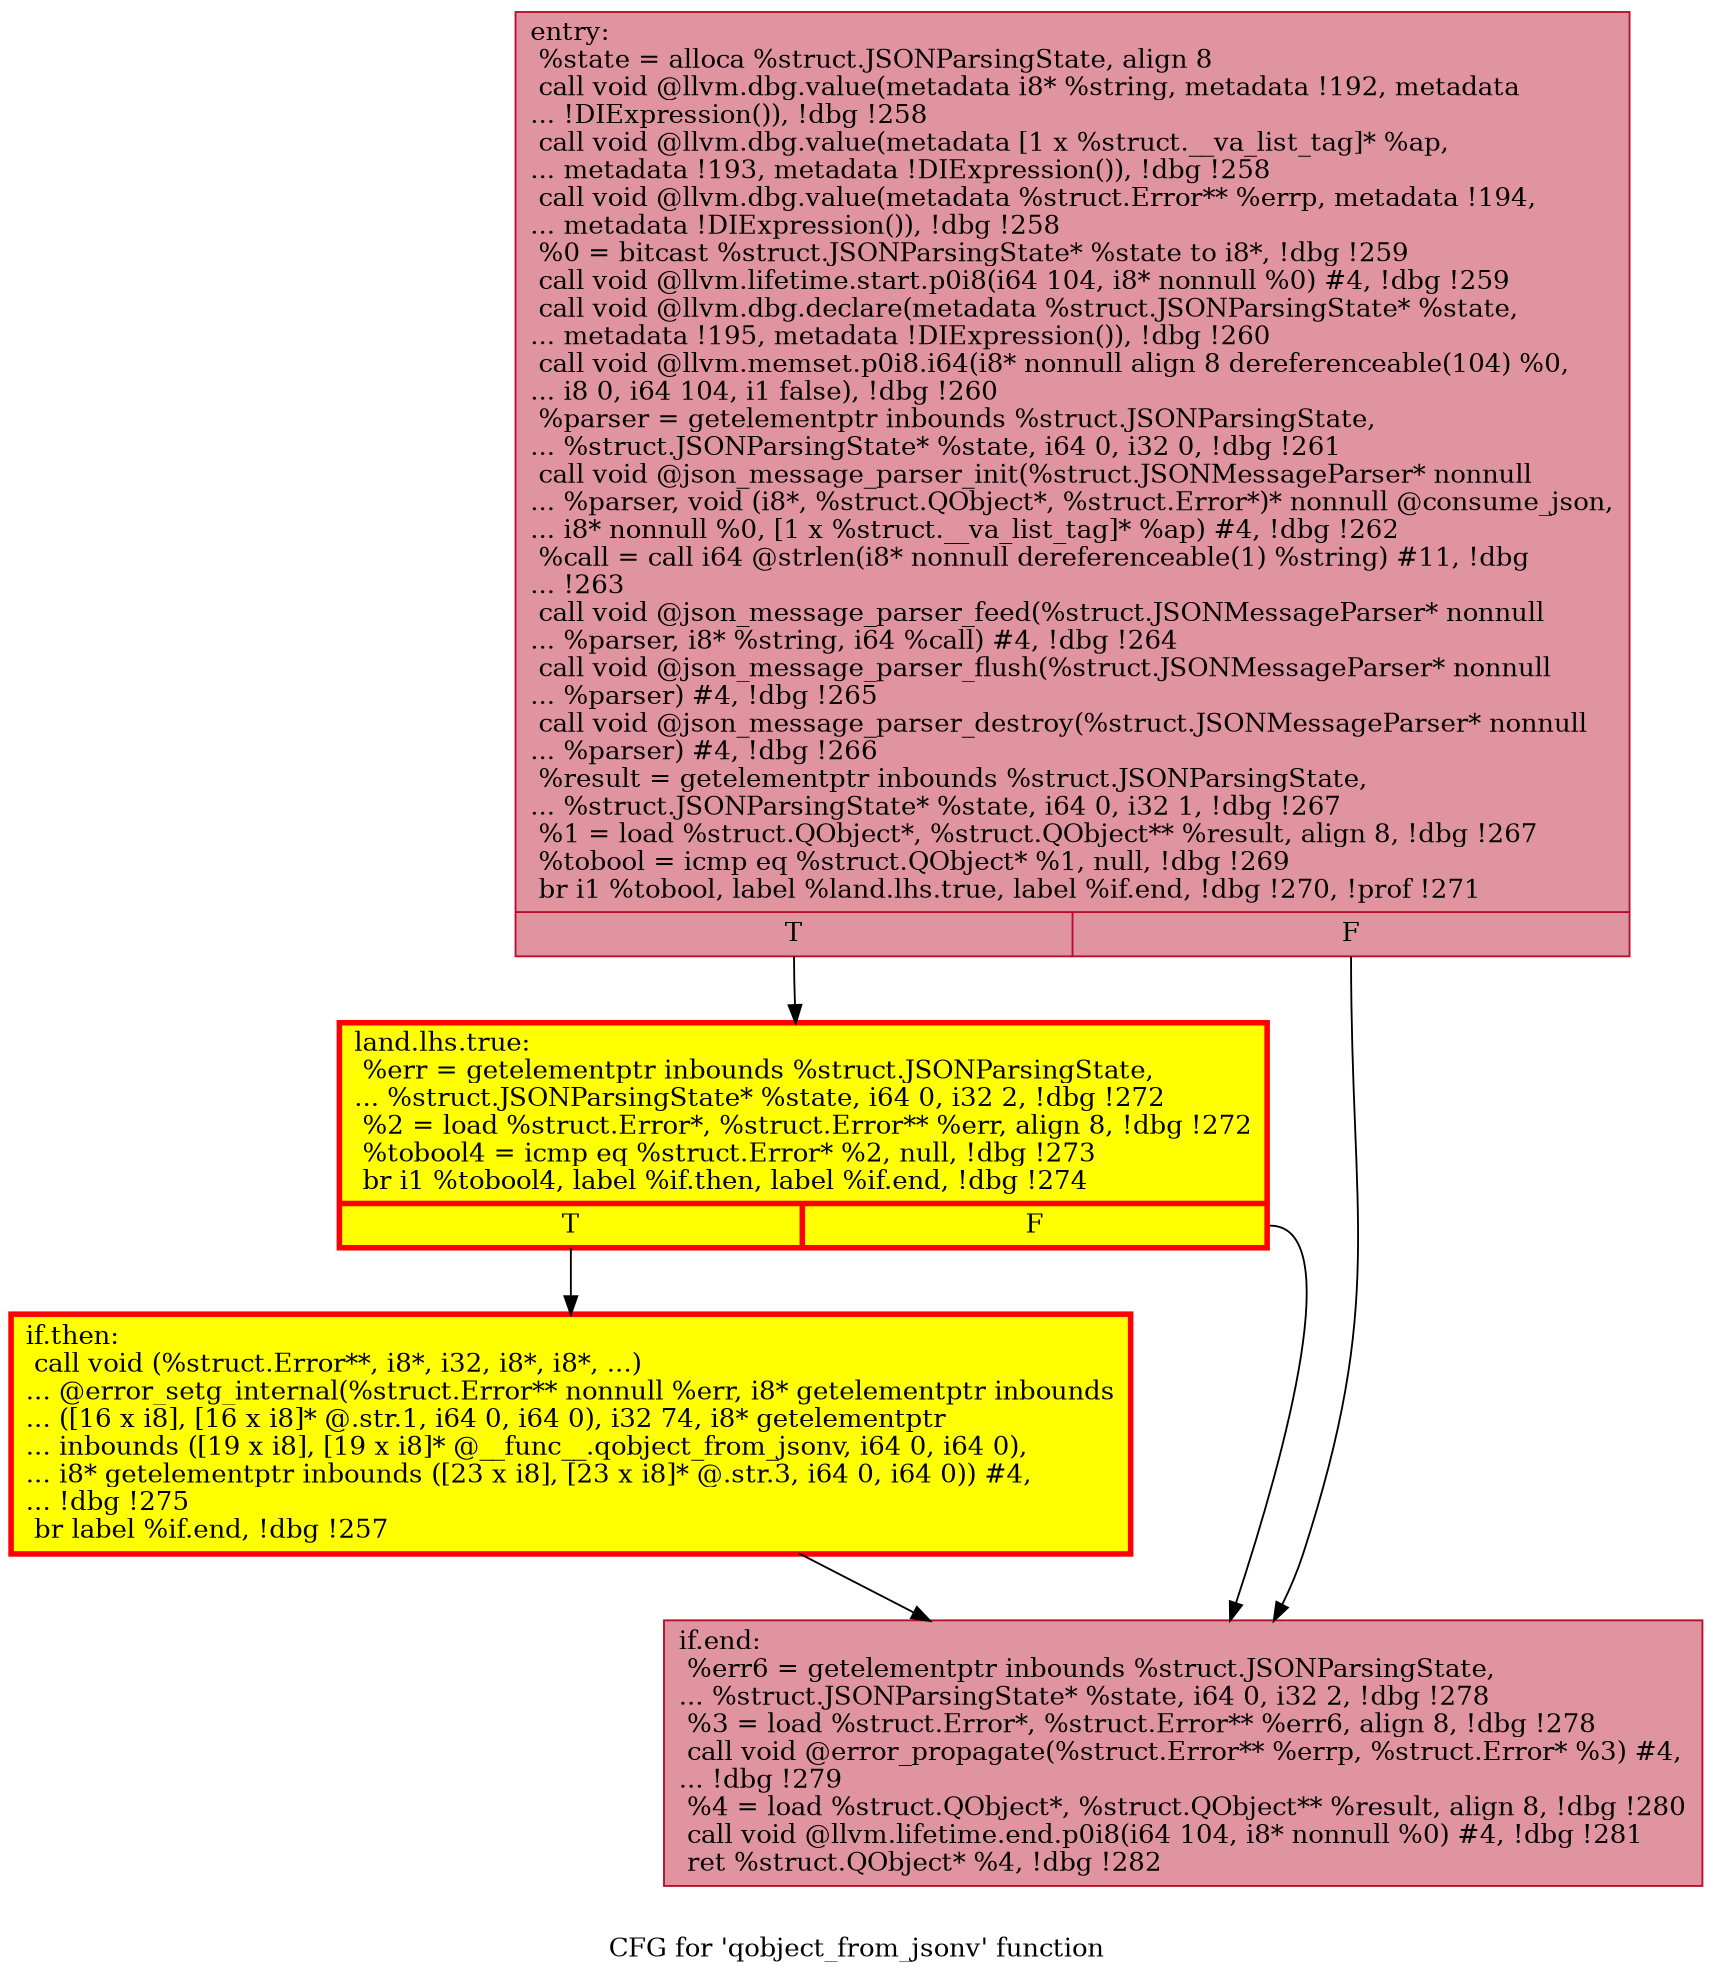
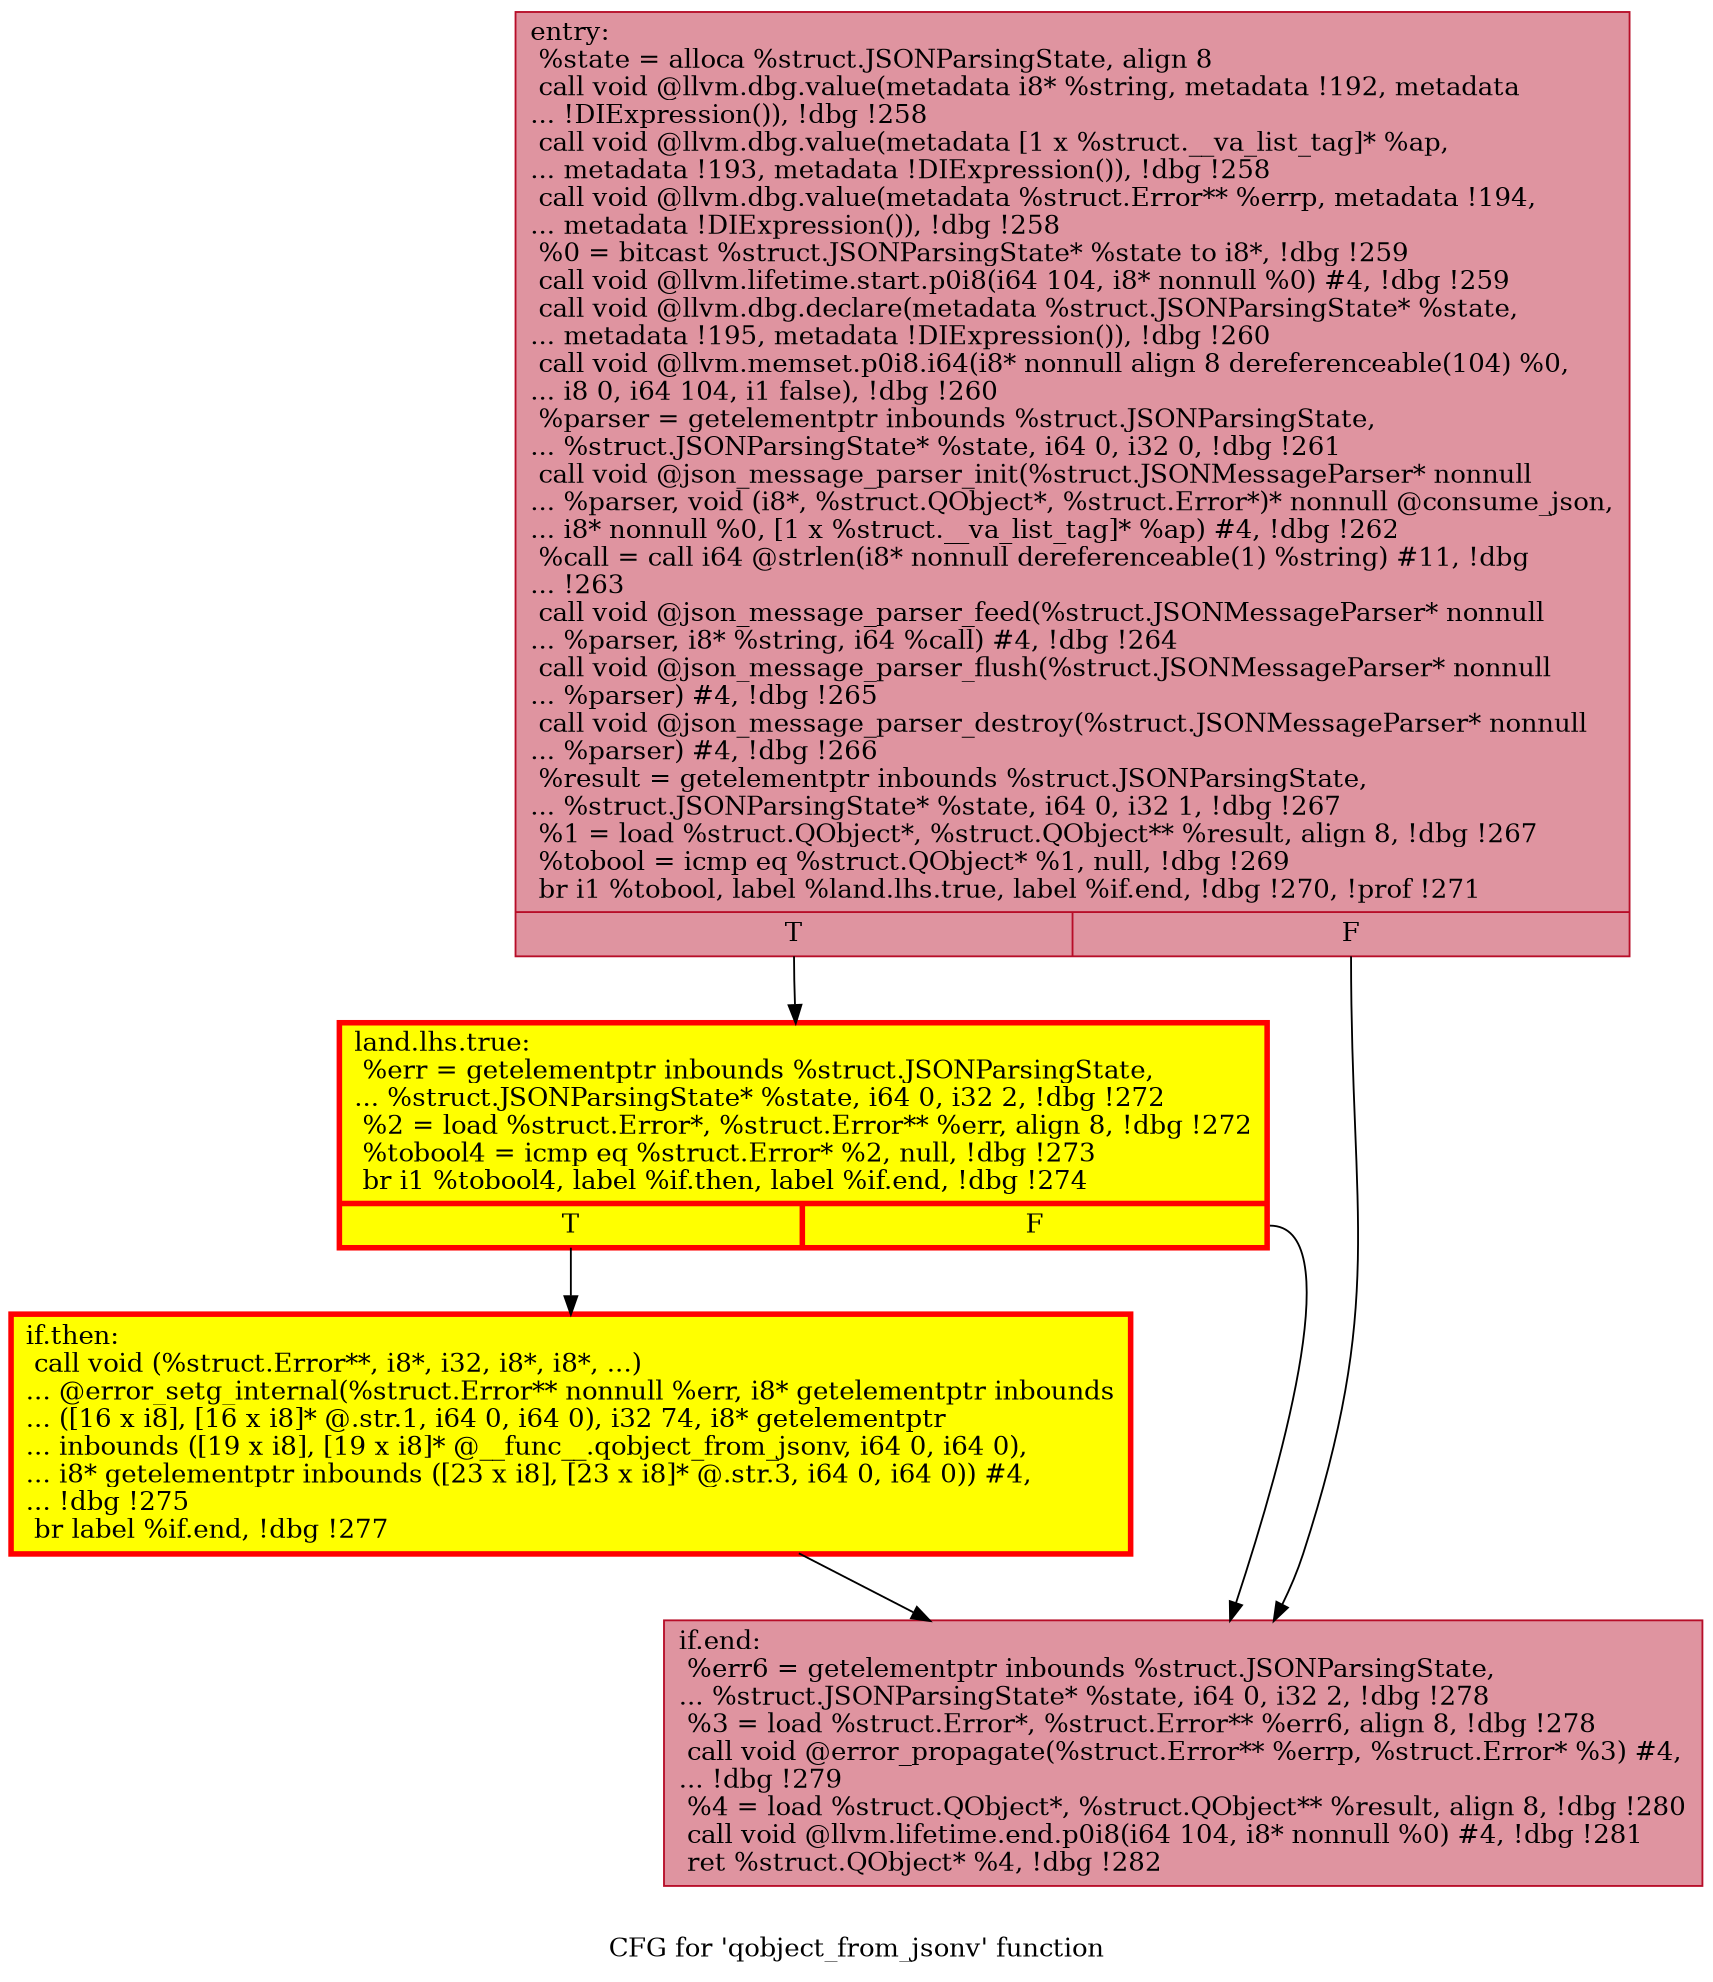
(208, 1530) -> (208, 1530)
